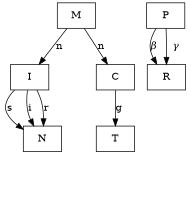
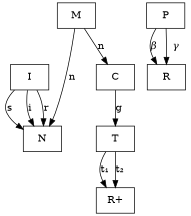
(55, 44) -> (66, 75)
none -> (115, 200)
